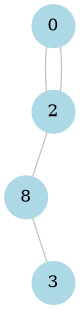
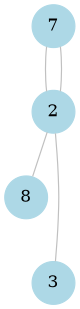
(54, 26) -> (54, 26)
(40, 240) -> (59, 197)
